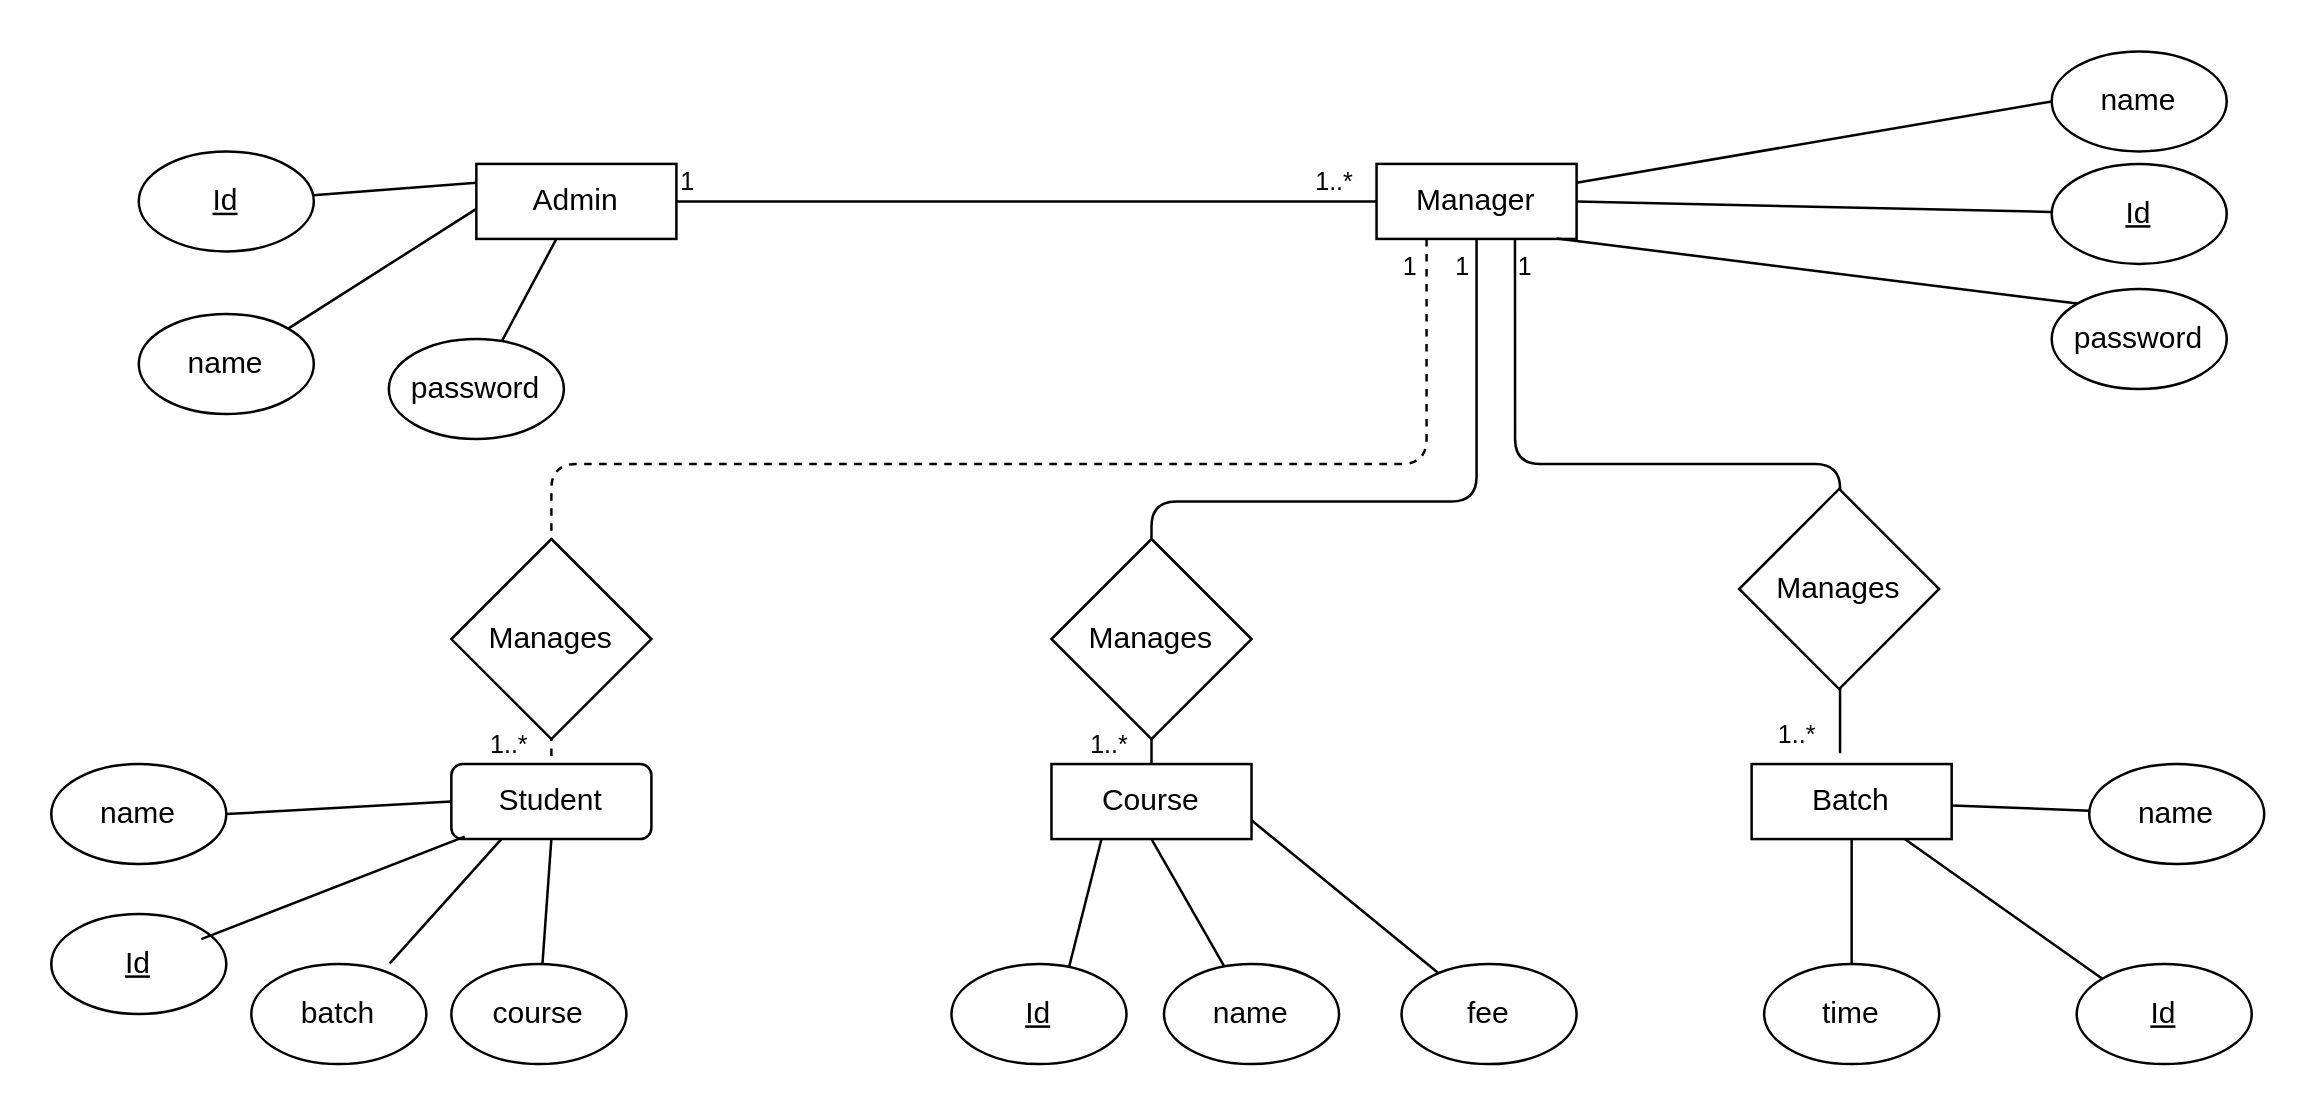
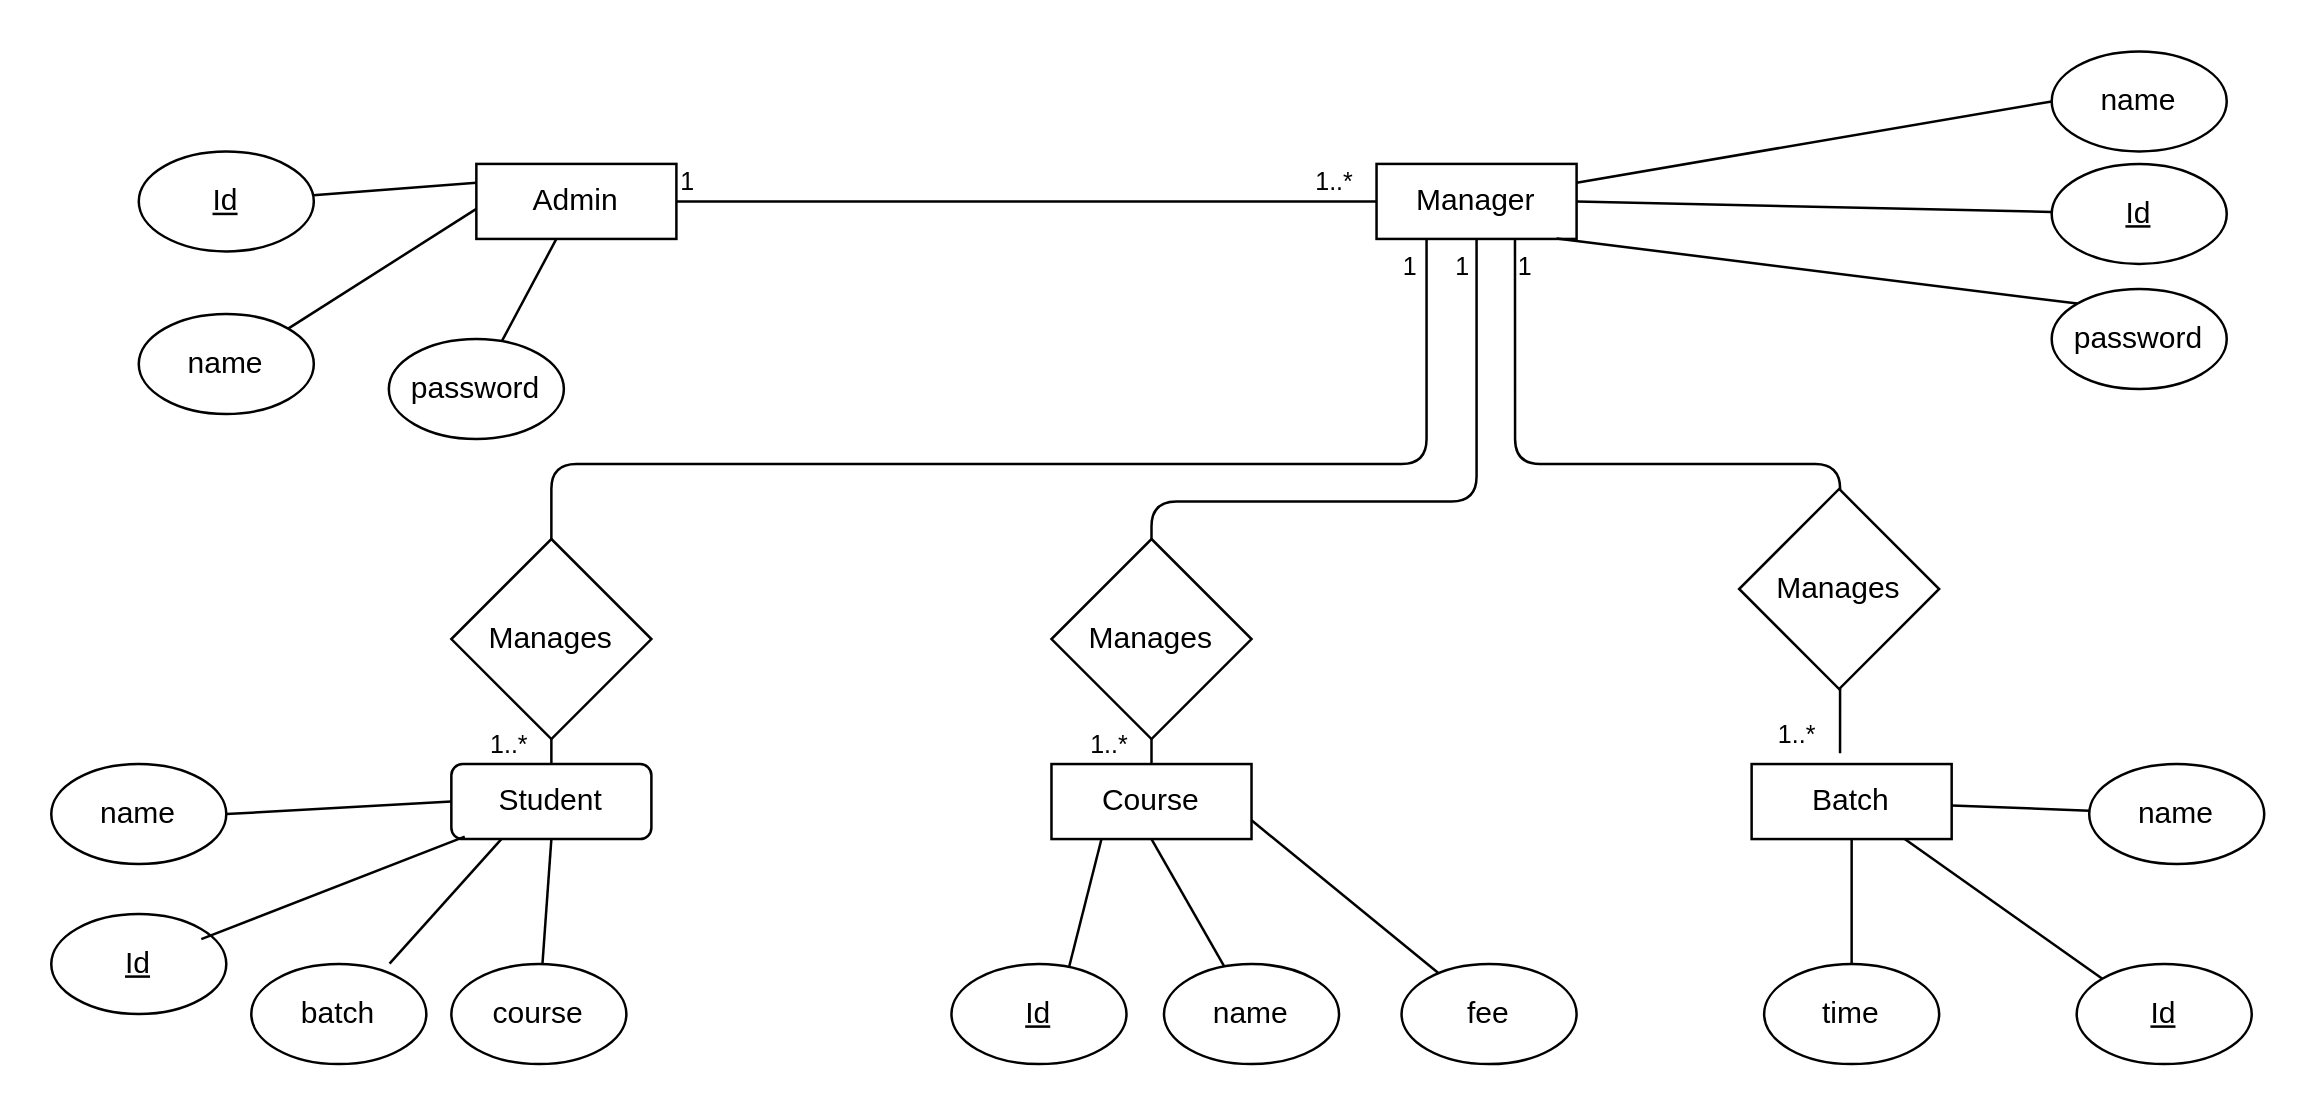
(1061, 464) -> (1061, 464)
